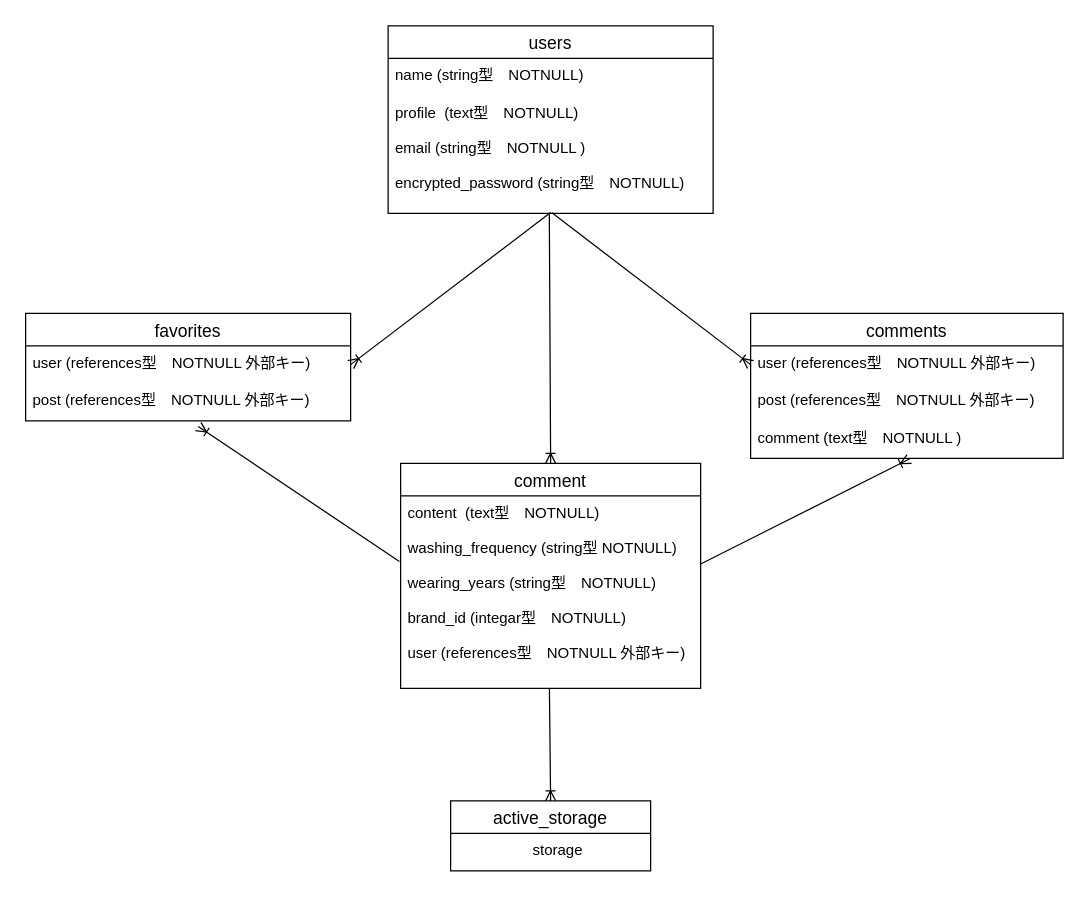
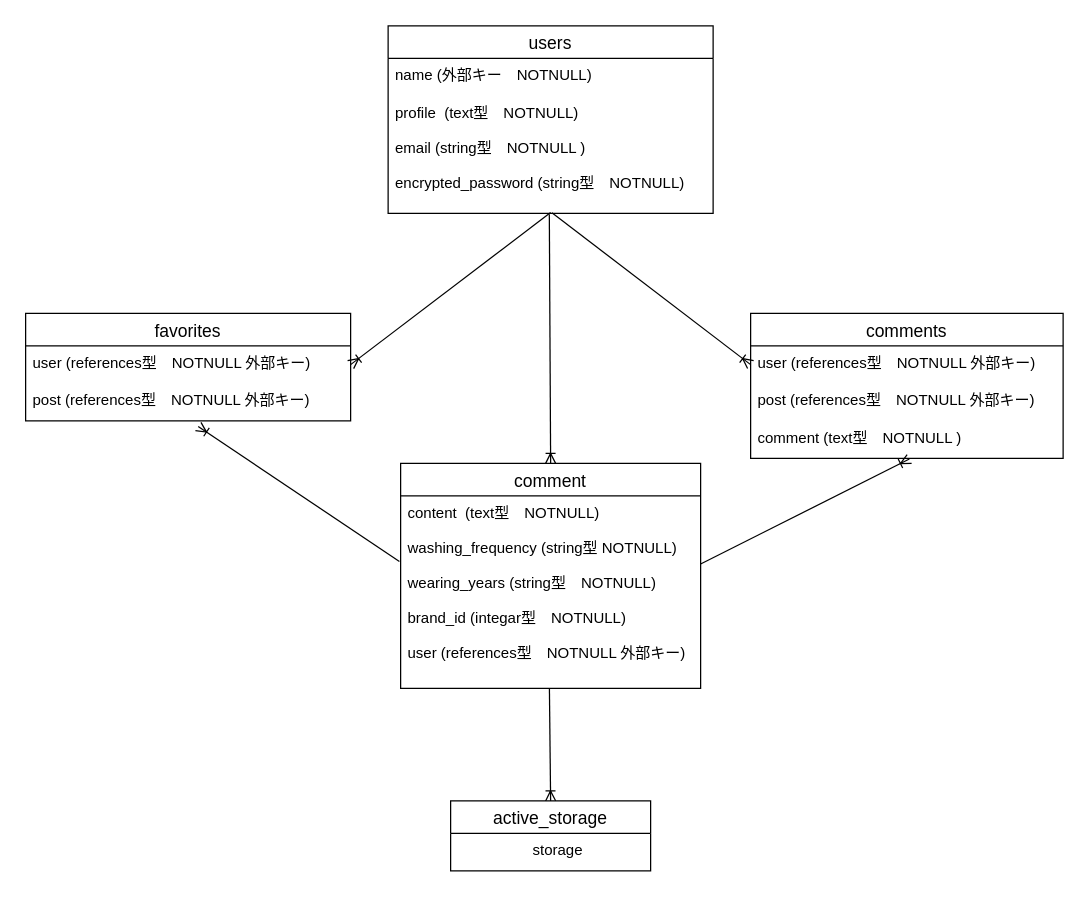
(490, 75) -> (489, 75)
